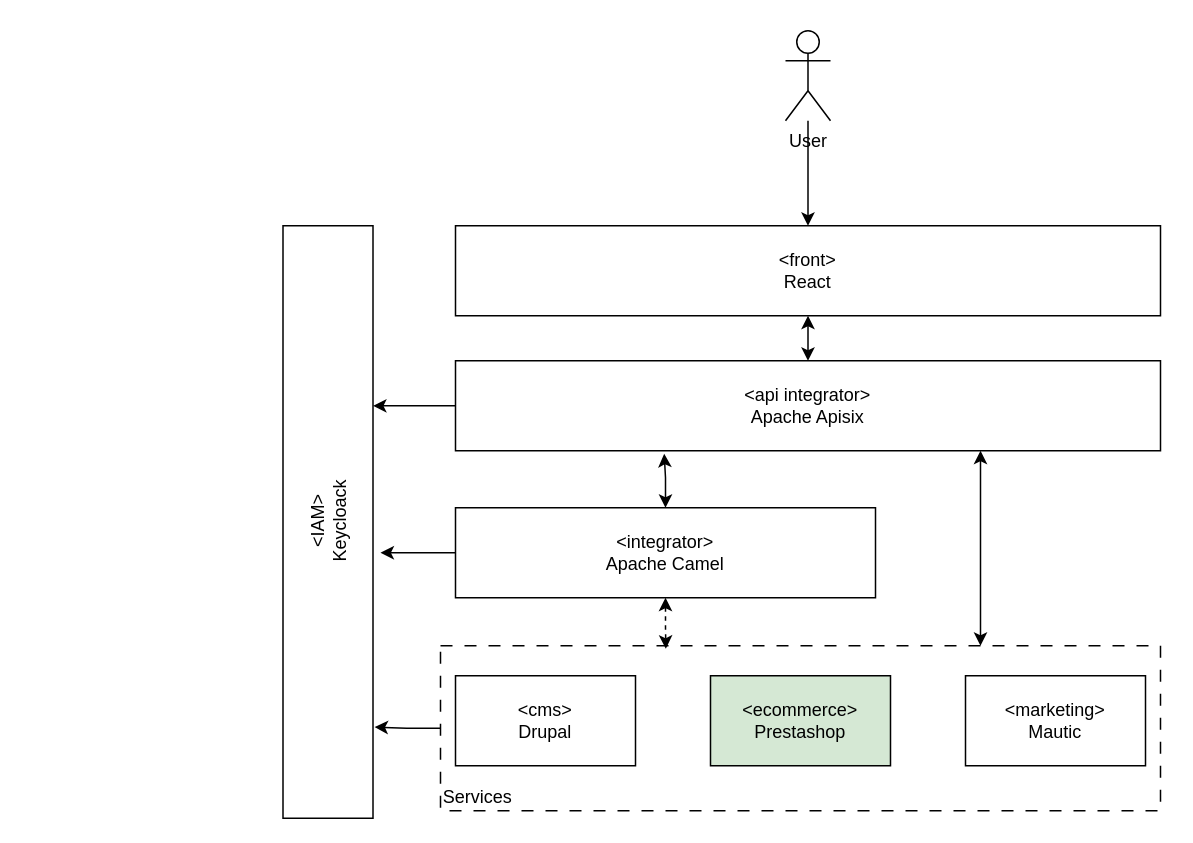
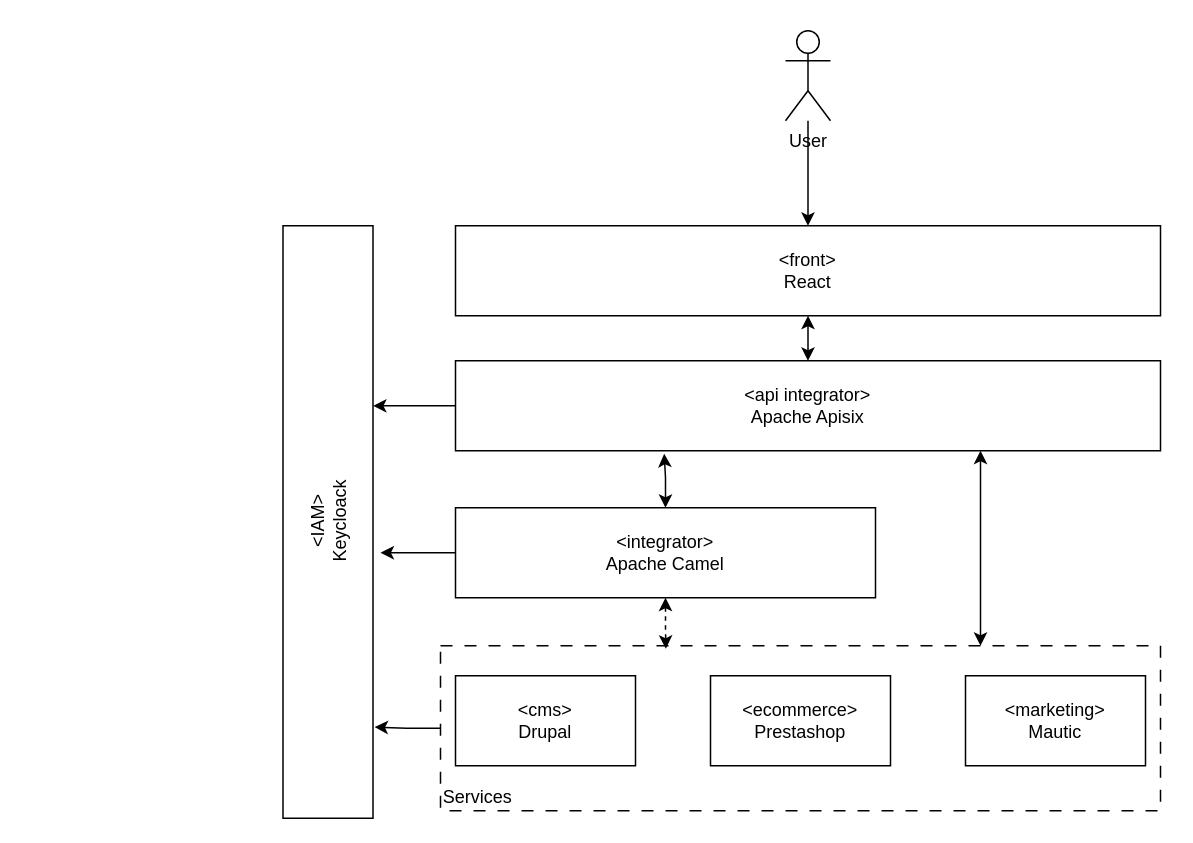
(800, 721) -> (800, 721)
